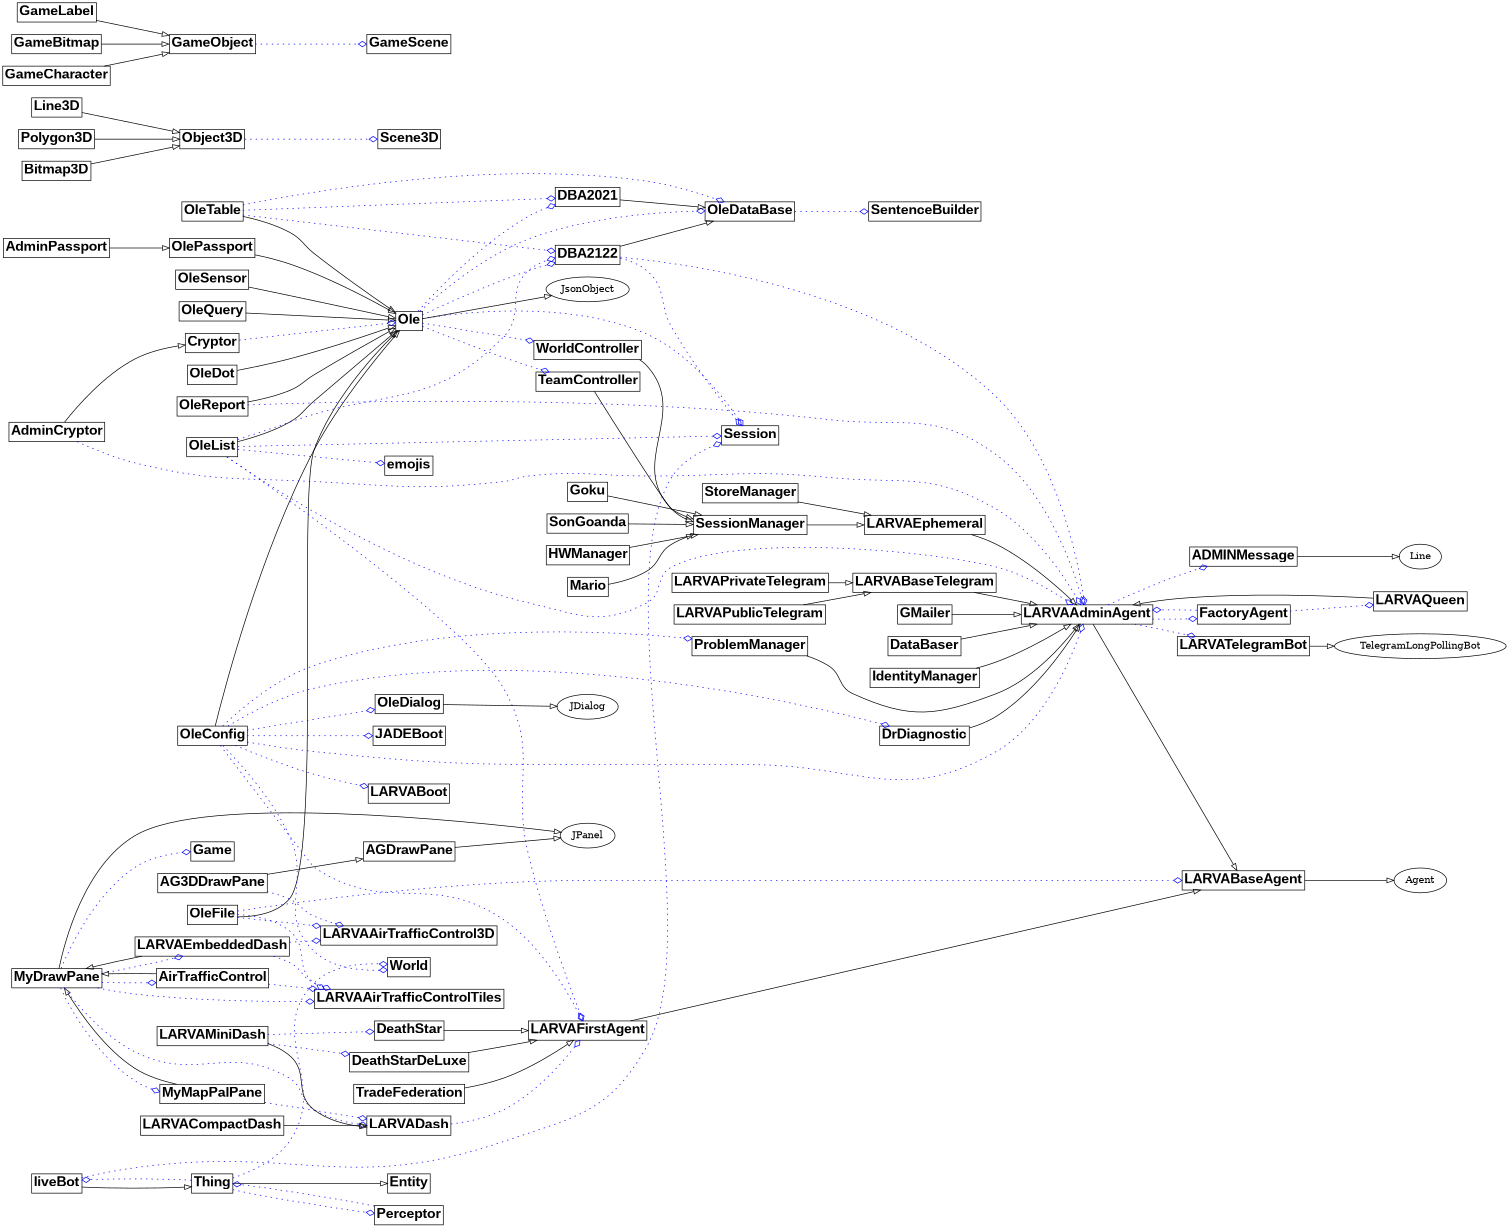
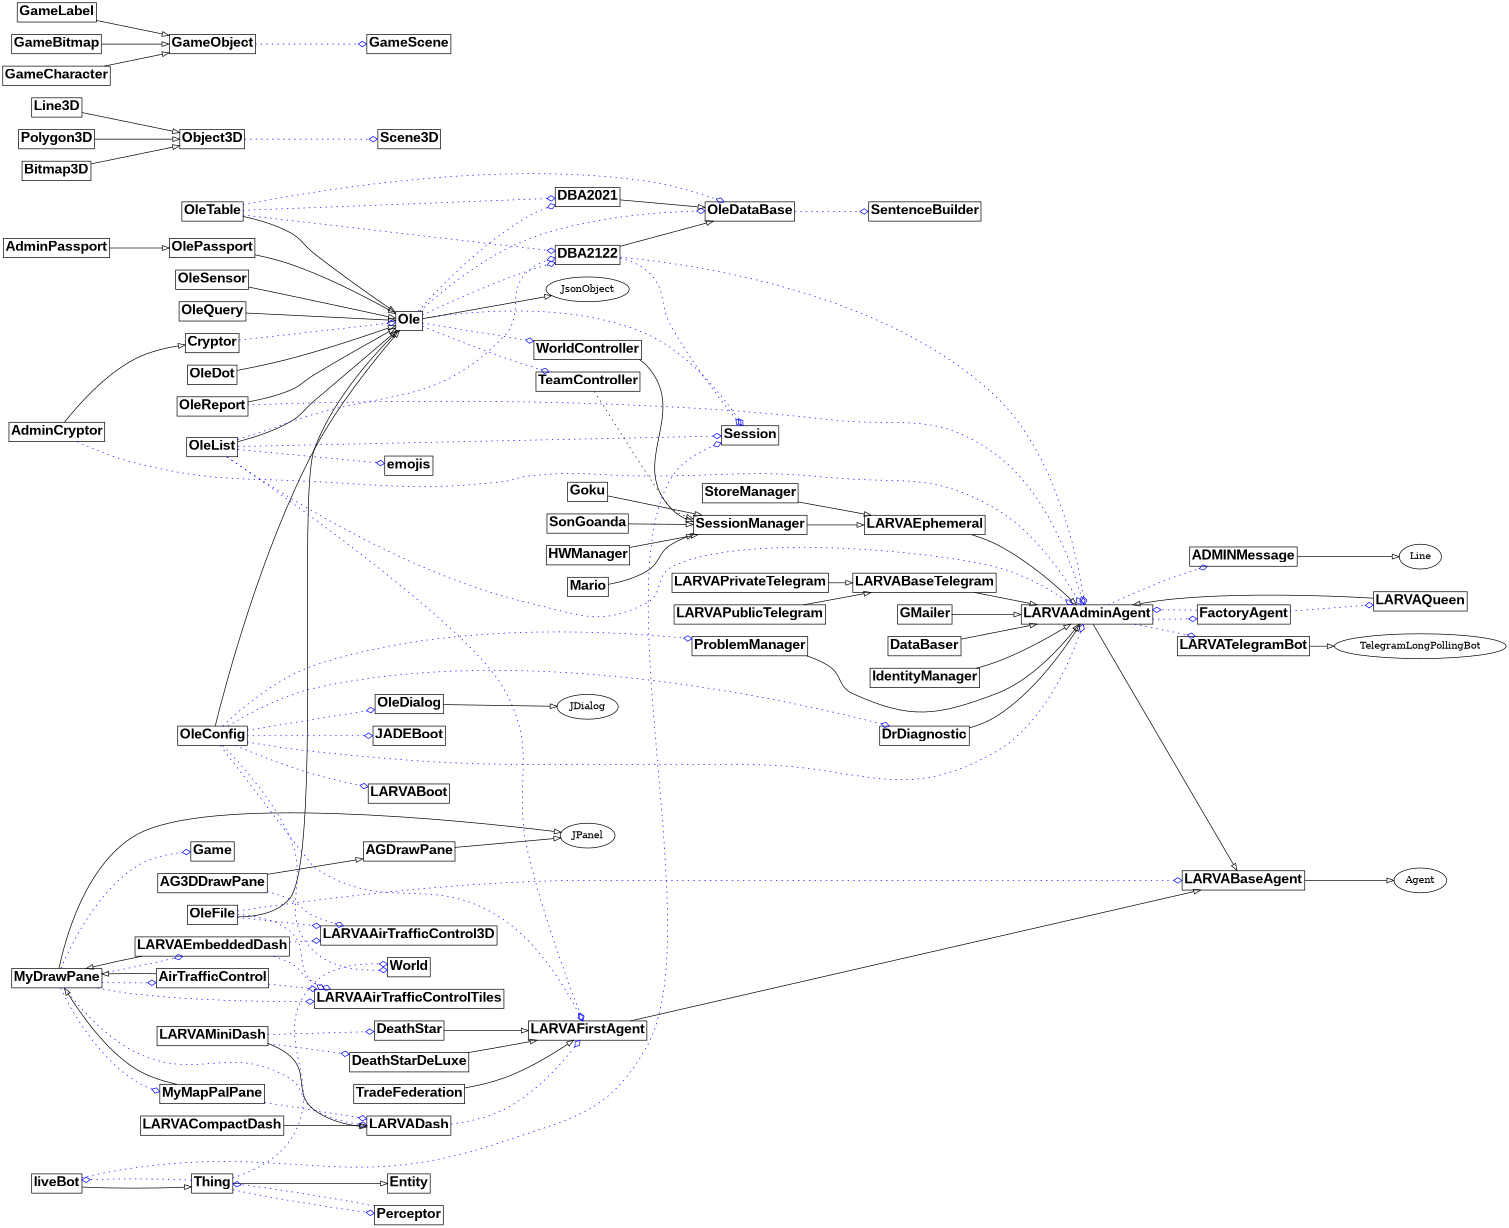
(636, 458) -> (636, 458)
